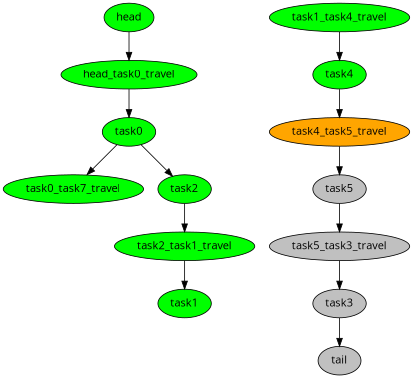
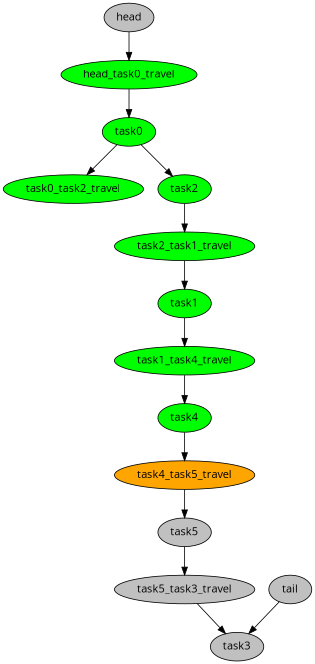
(129, 17) -> (129, 17)
(73, 189) -> (73, 189)
none -> (185, 328)
(340, 328) -> (267, 615)
